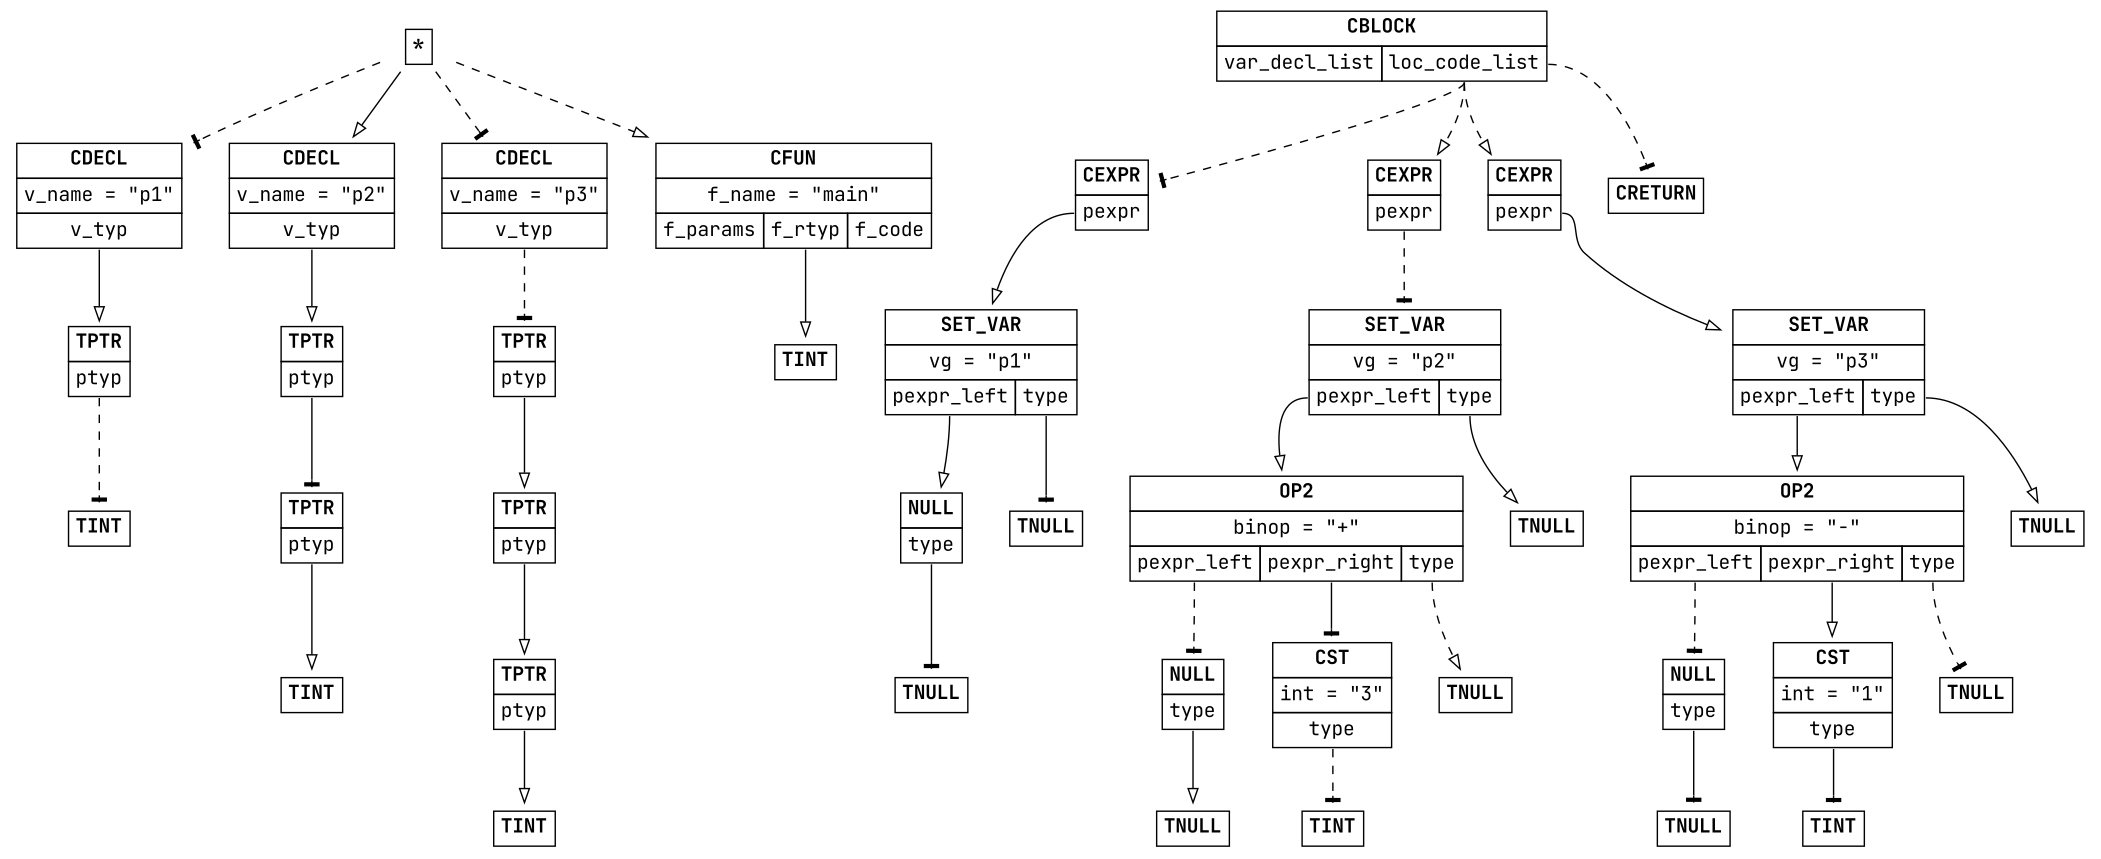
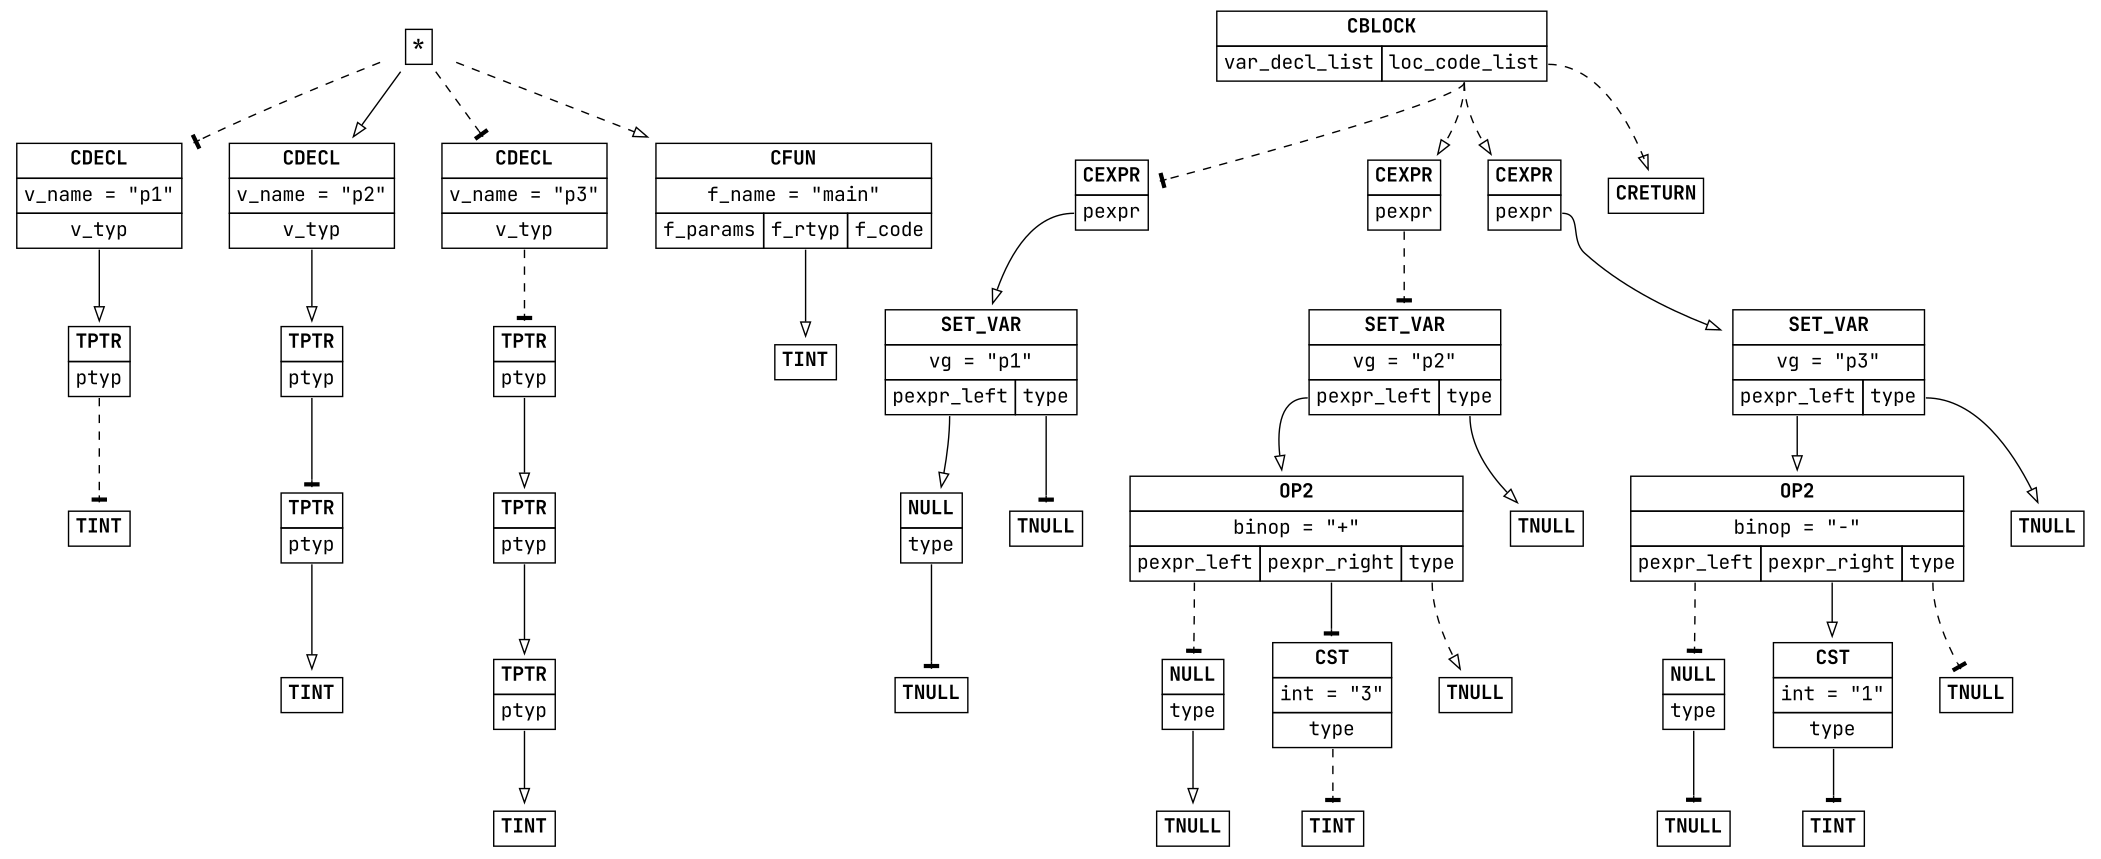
(1610, 99) -> (1610, 99)
